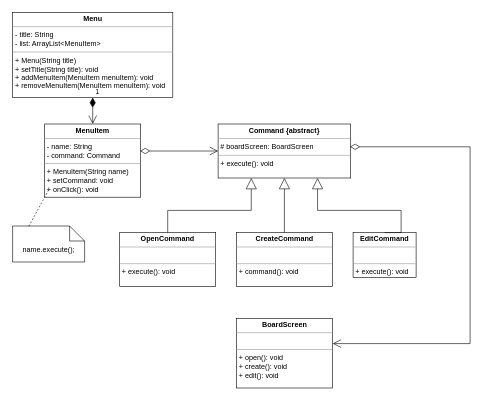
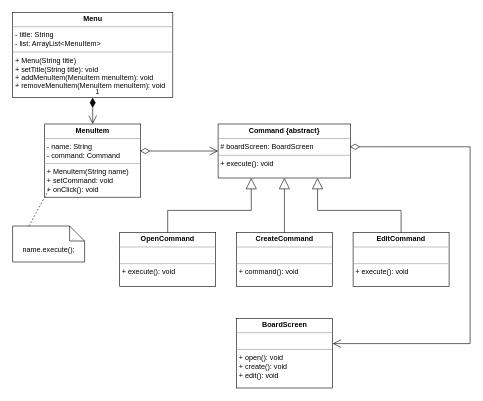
(385, 255) -> (401, 260)
